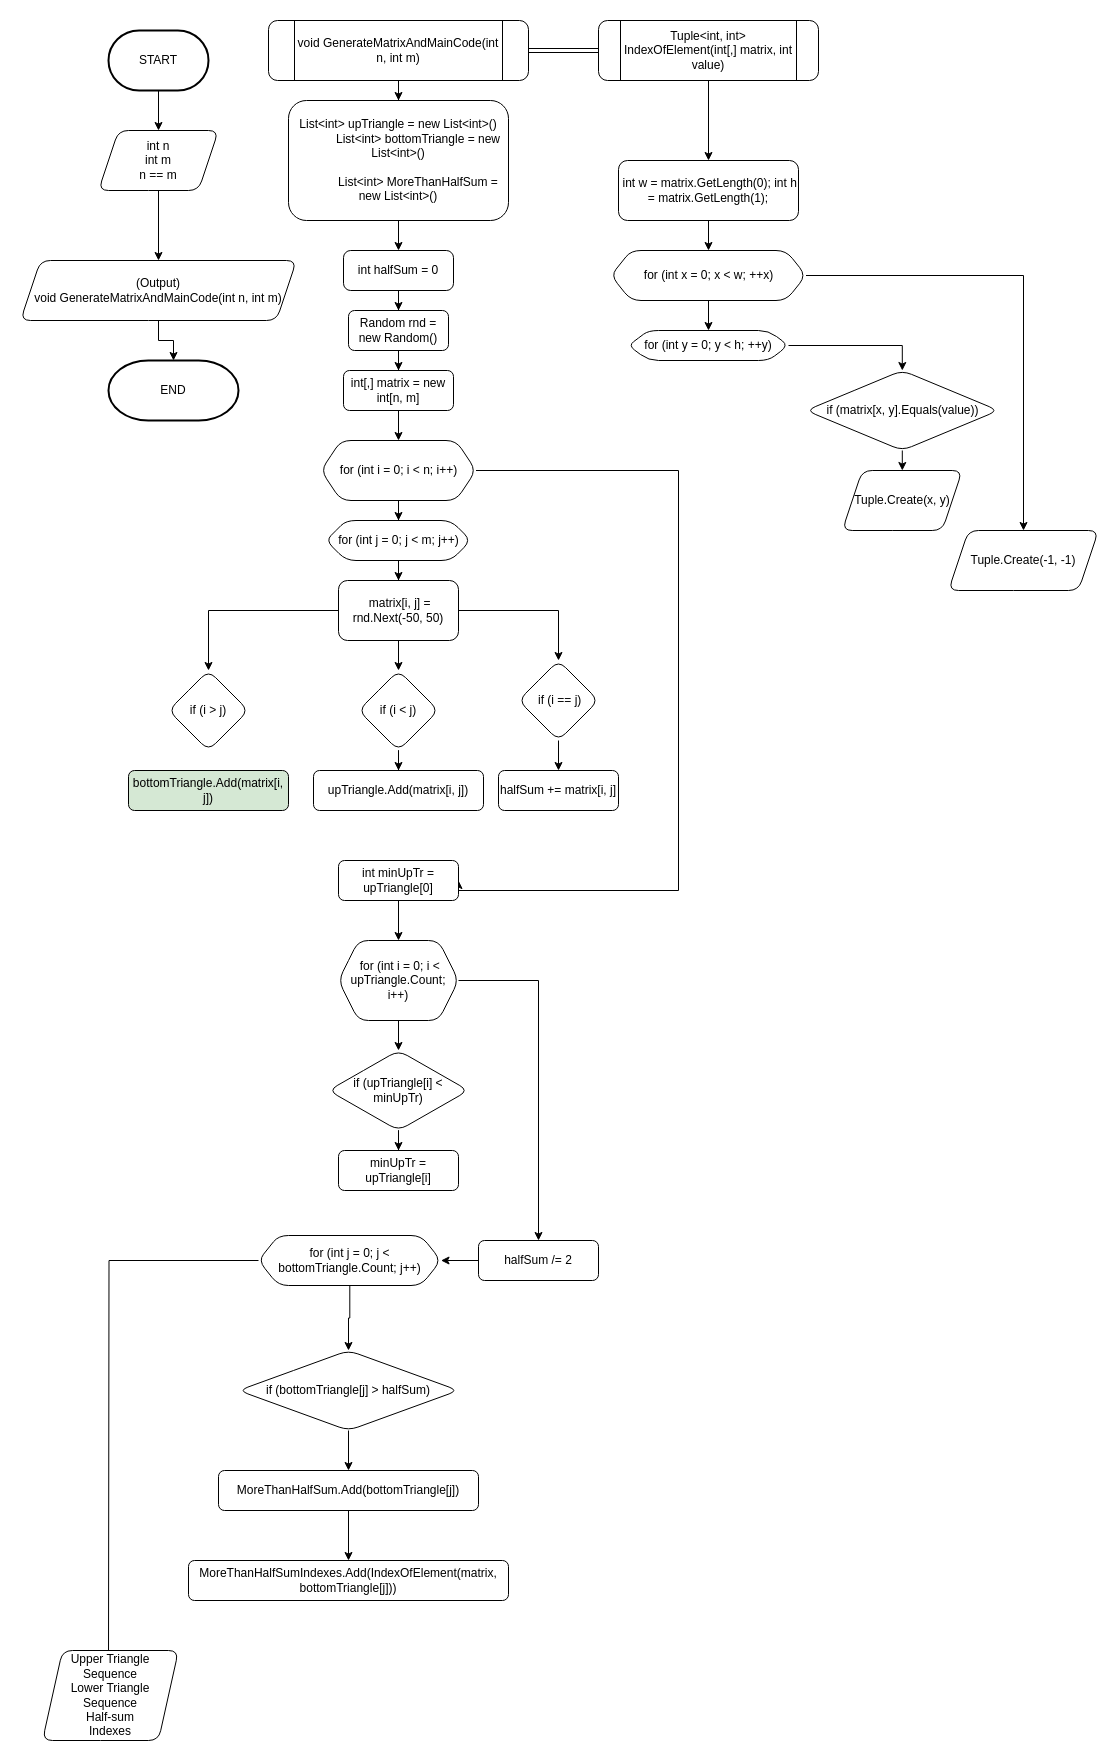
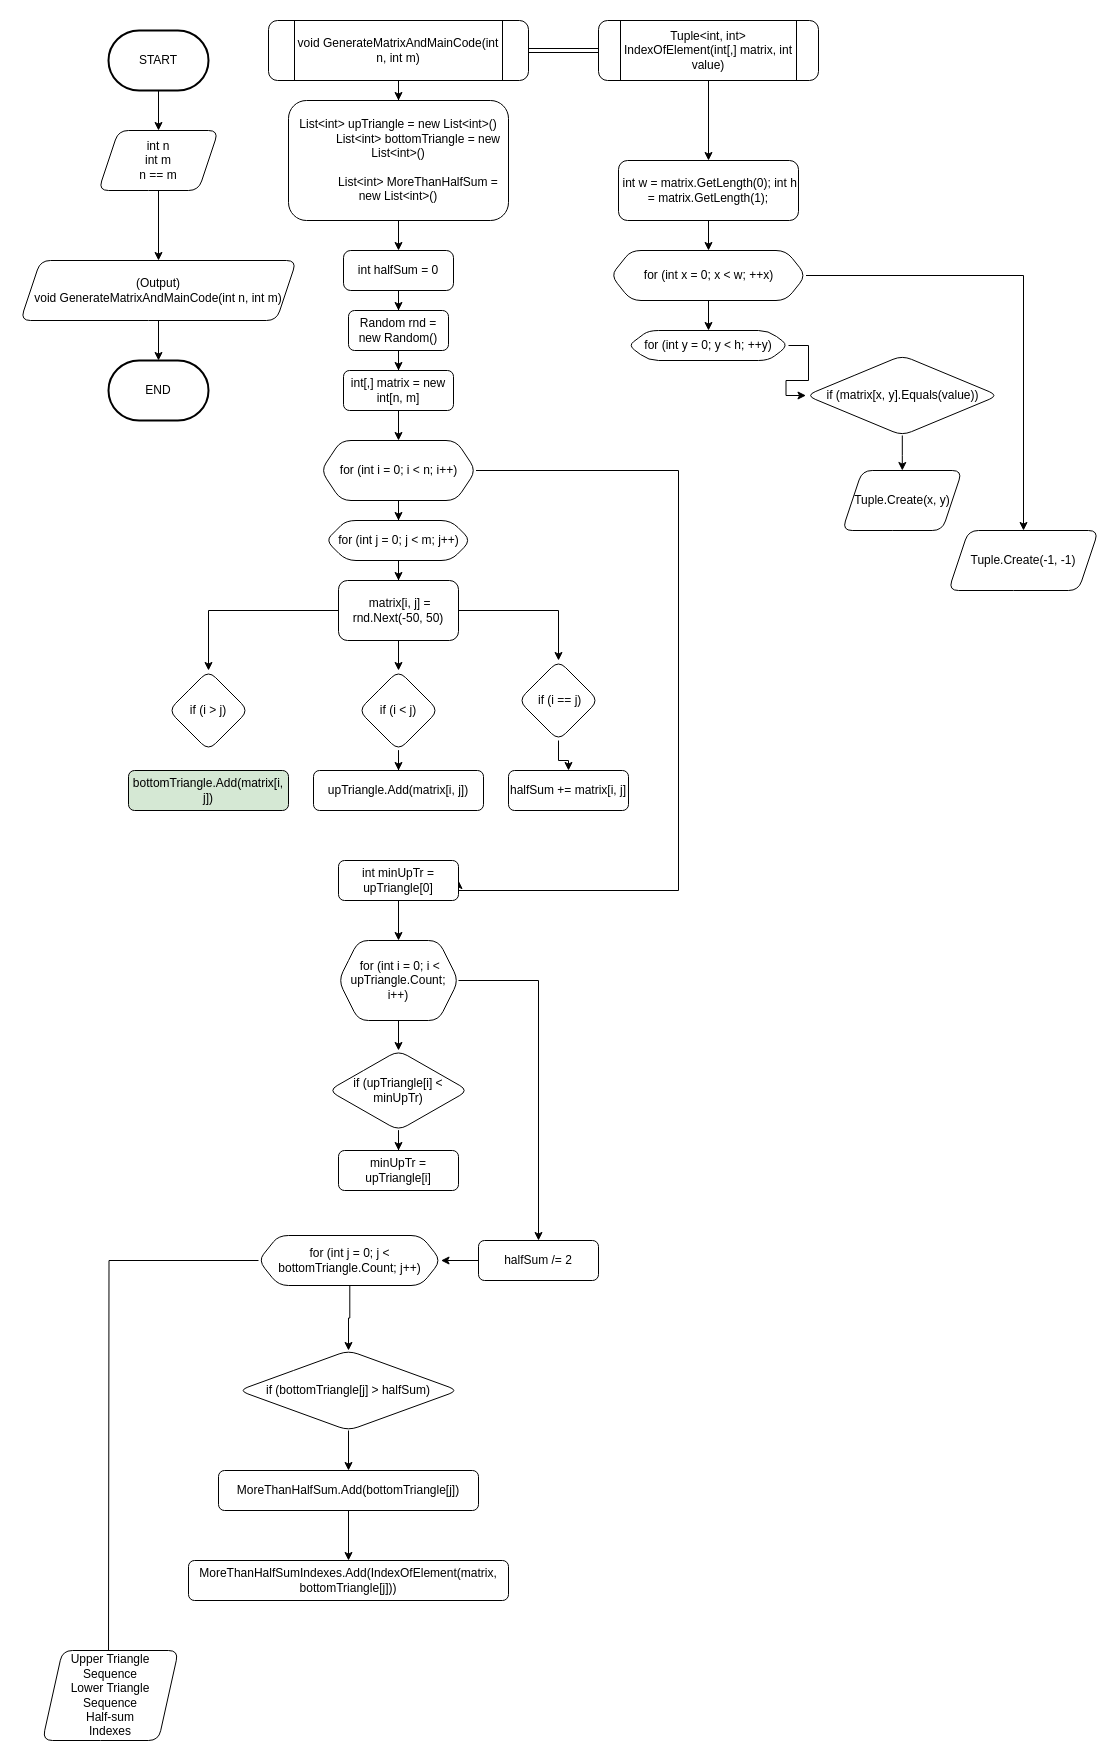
(174, 391) -> (159, 391)
(902, 411) -> (902, 396)
(559, 791) -> (569, 791)
